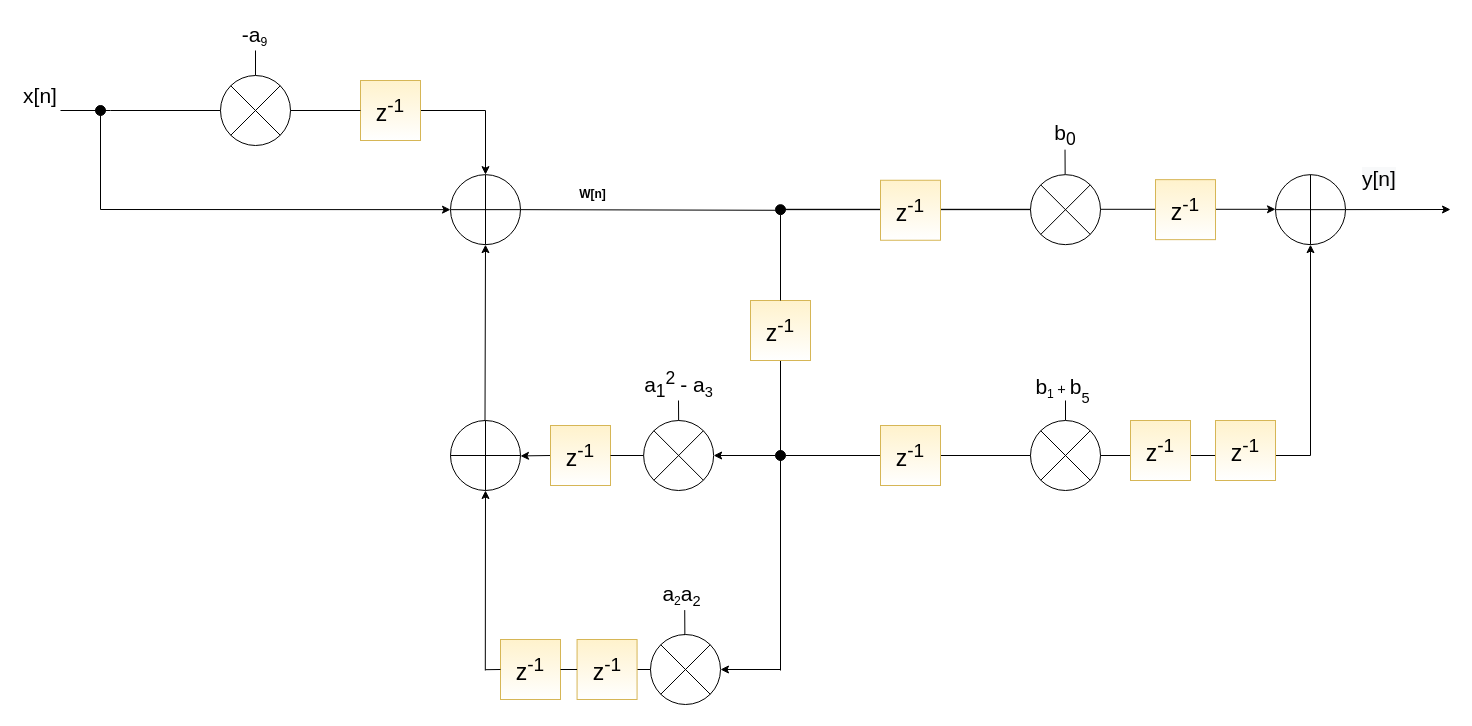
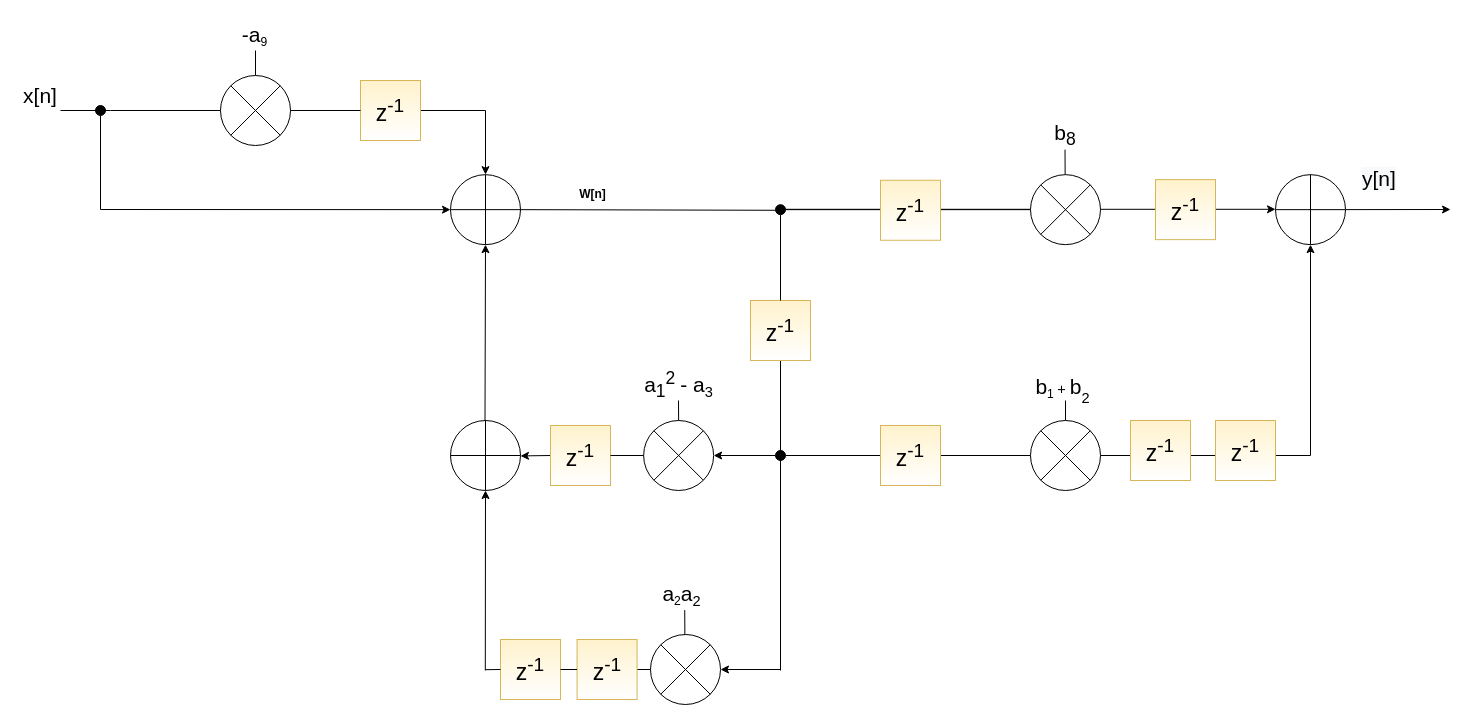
(1066, 136) -> (1066, 136)
(1063, 391) -> (1063, 391)
